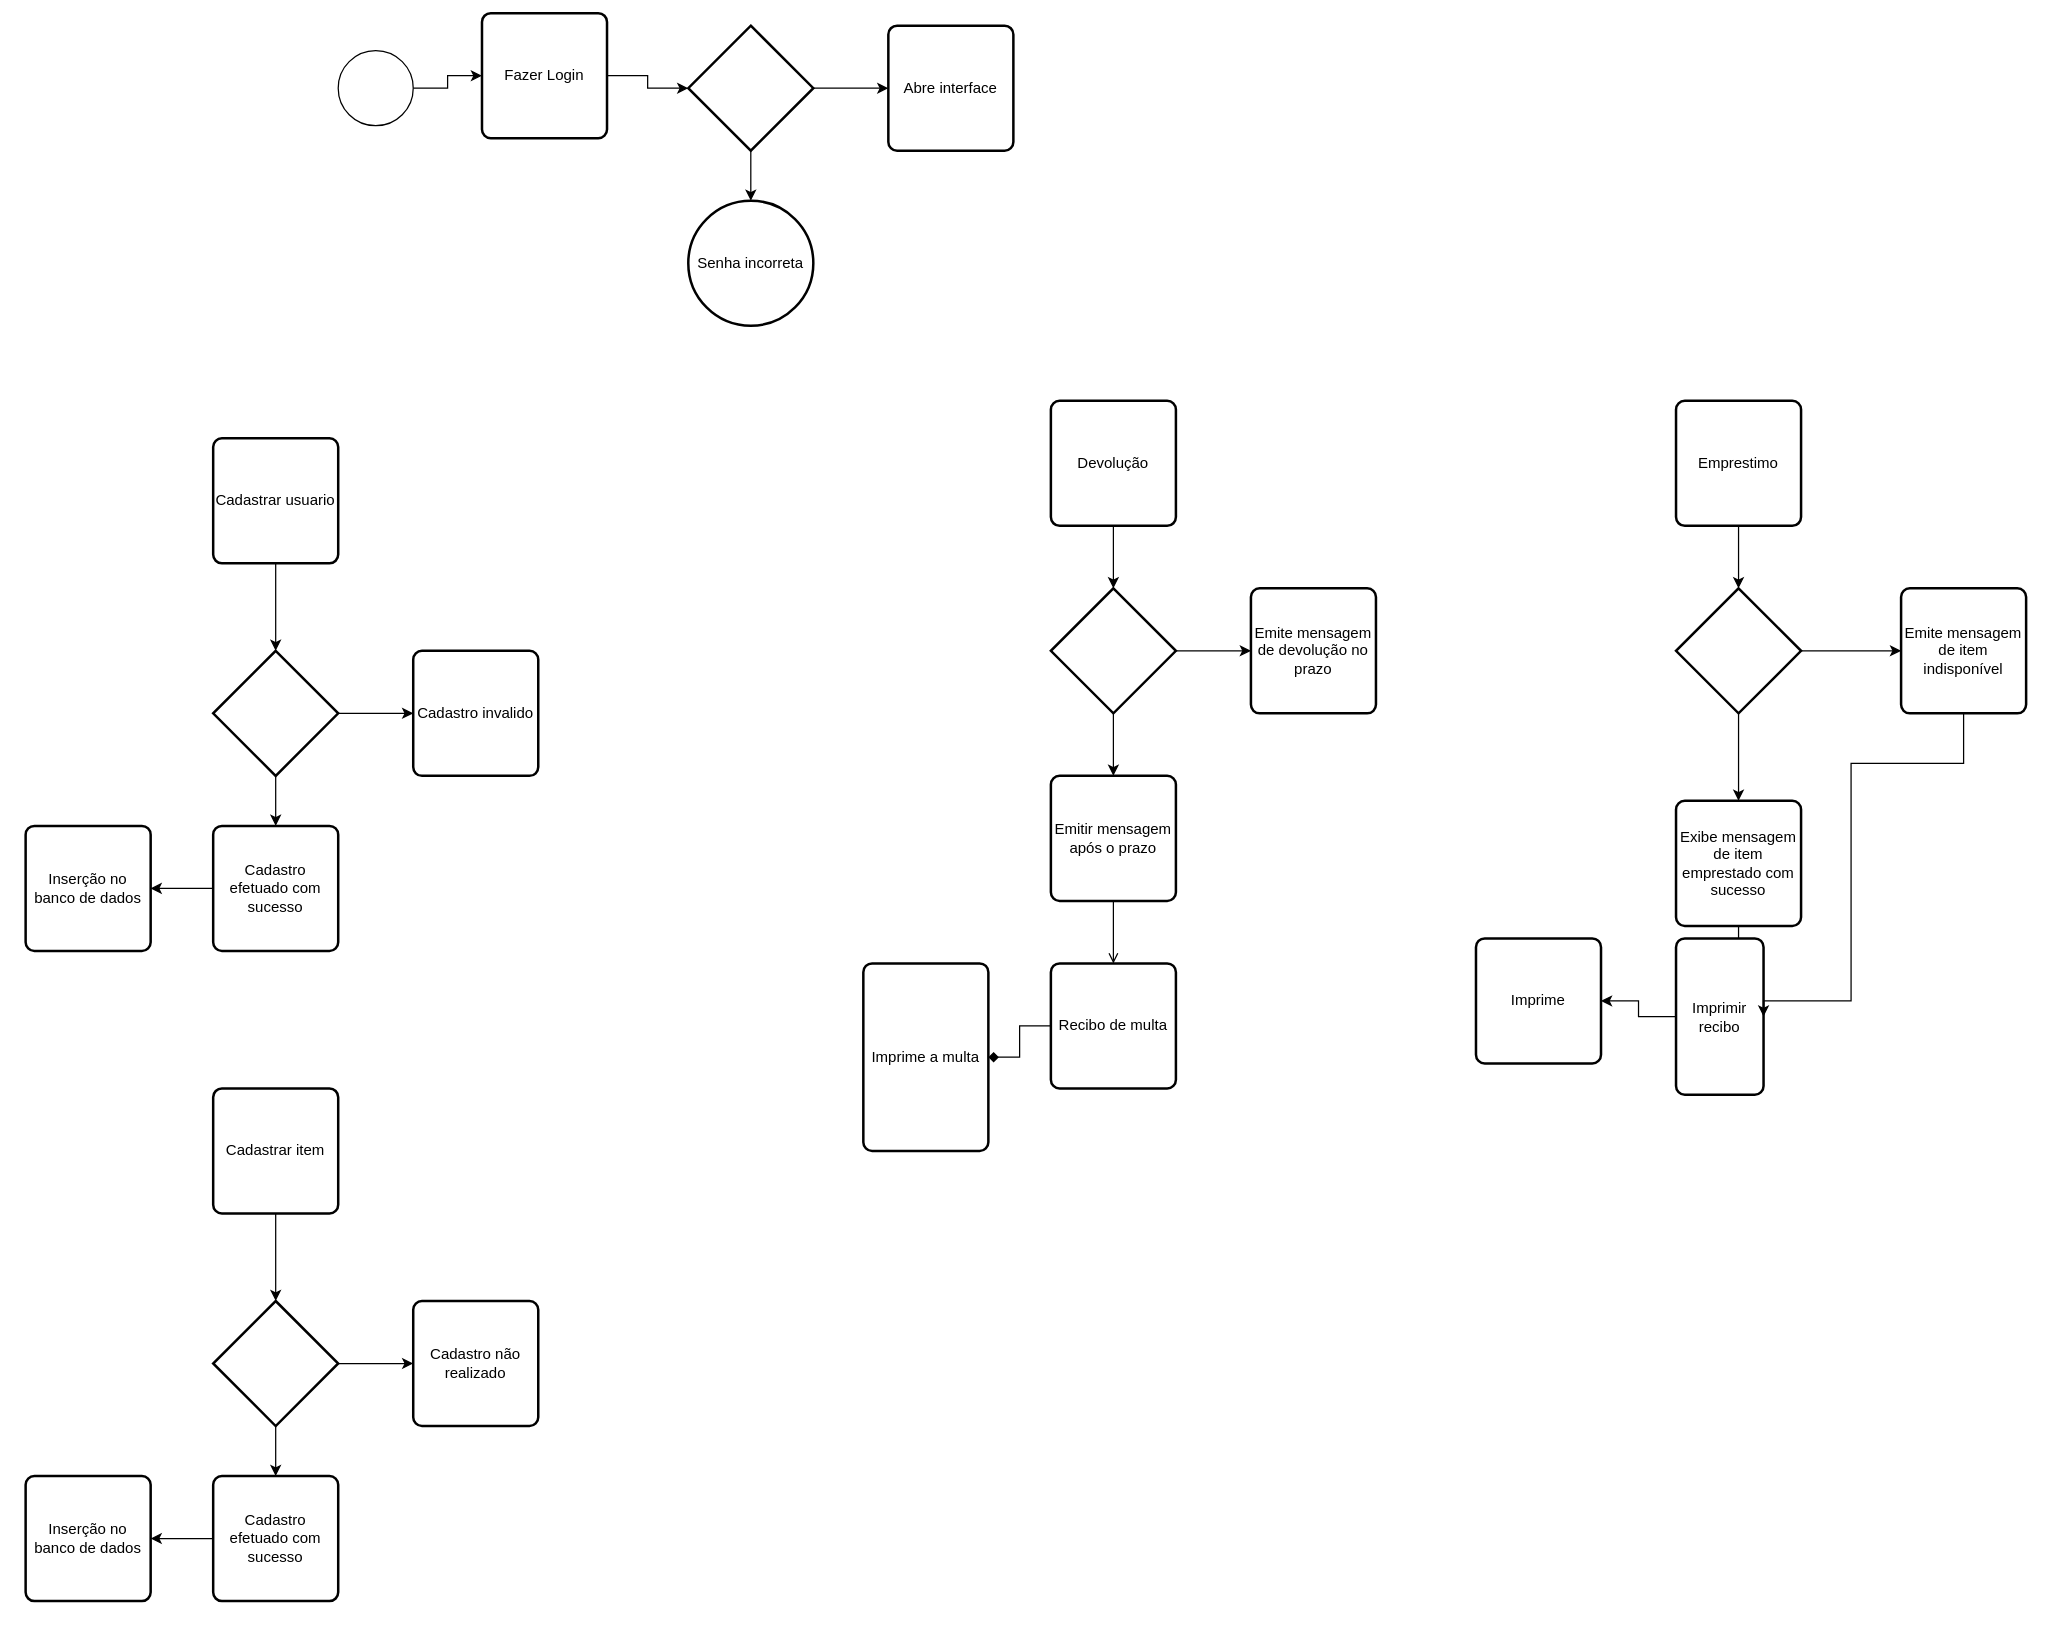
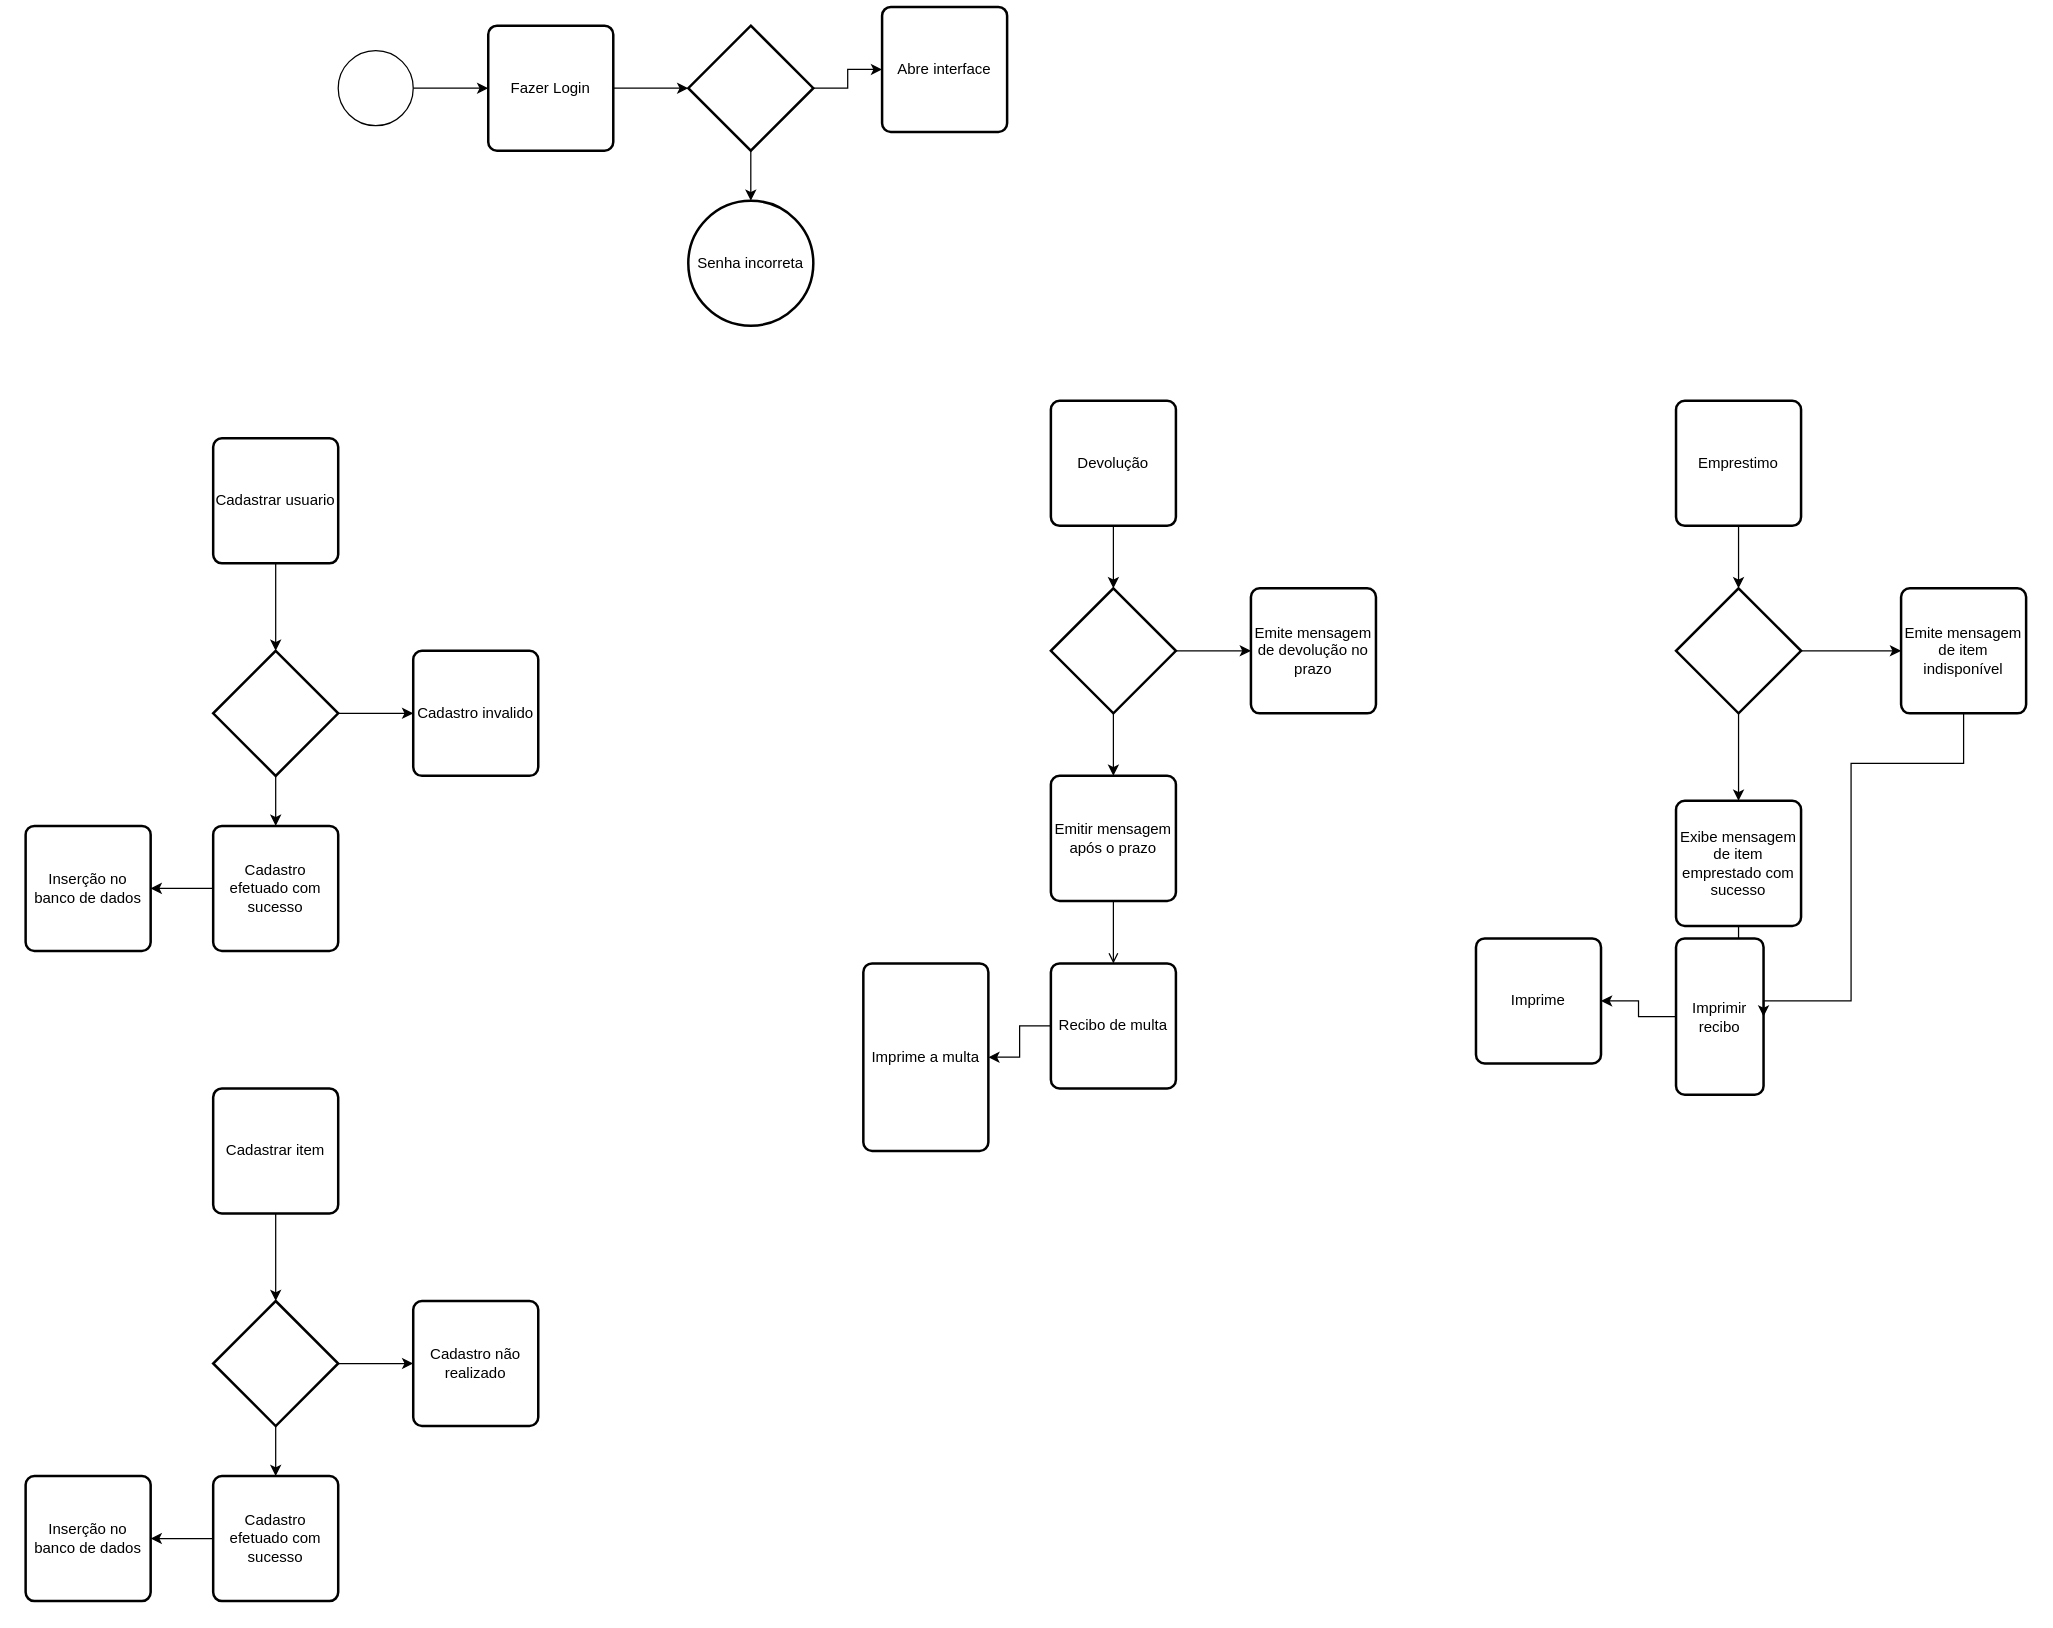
(544, 76) -> (551, 88)
(951, 88) -> (944, 69)
(999, 1057) -> (998, 1057)
